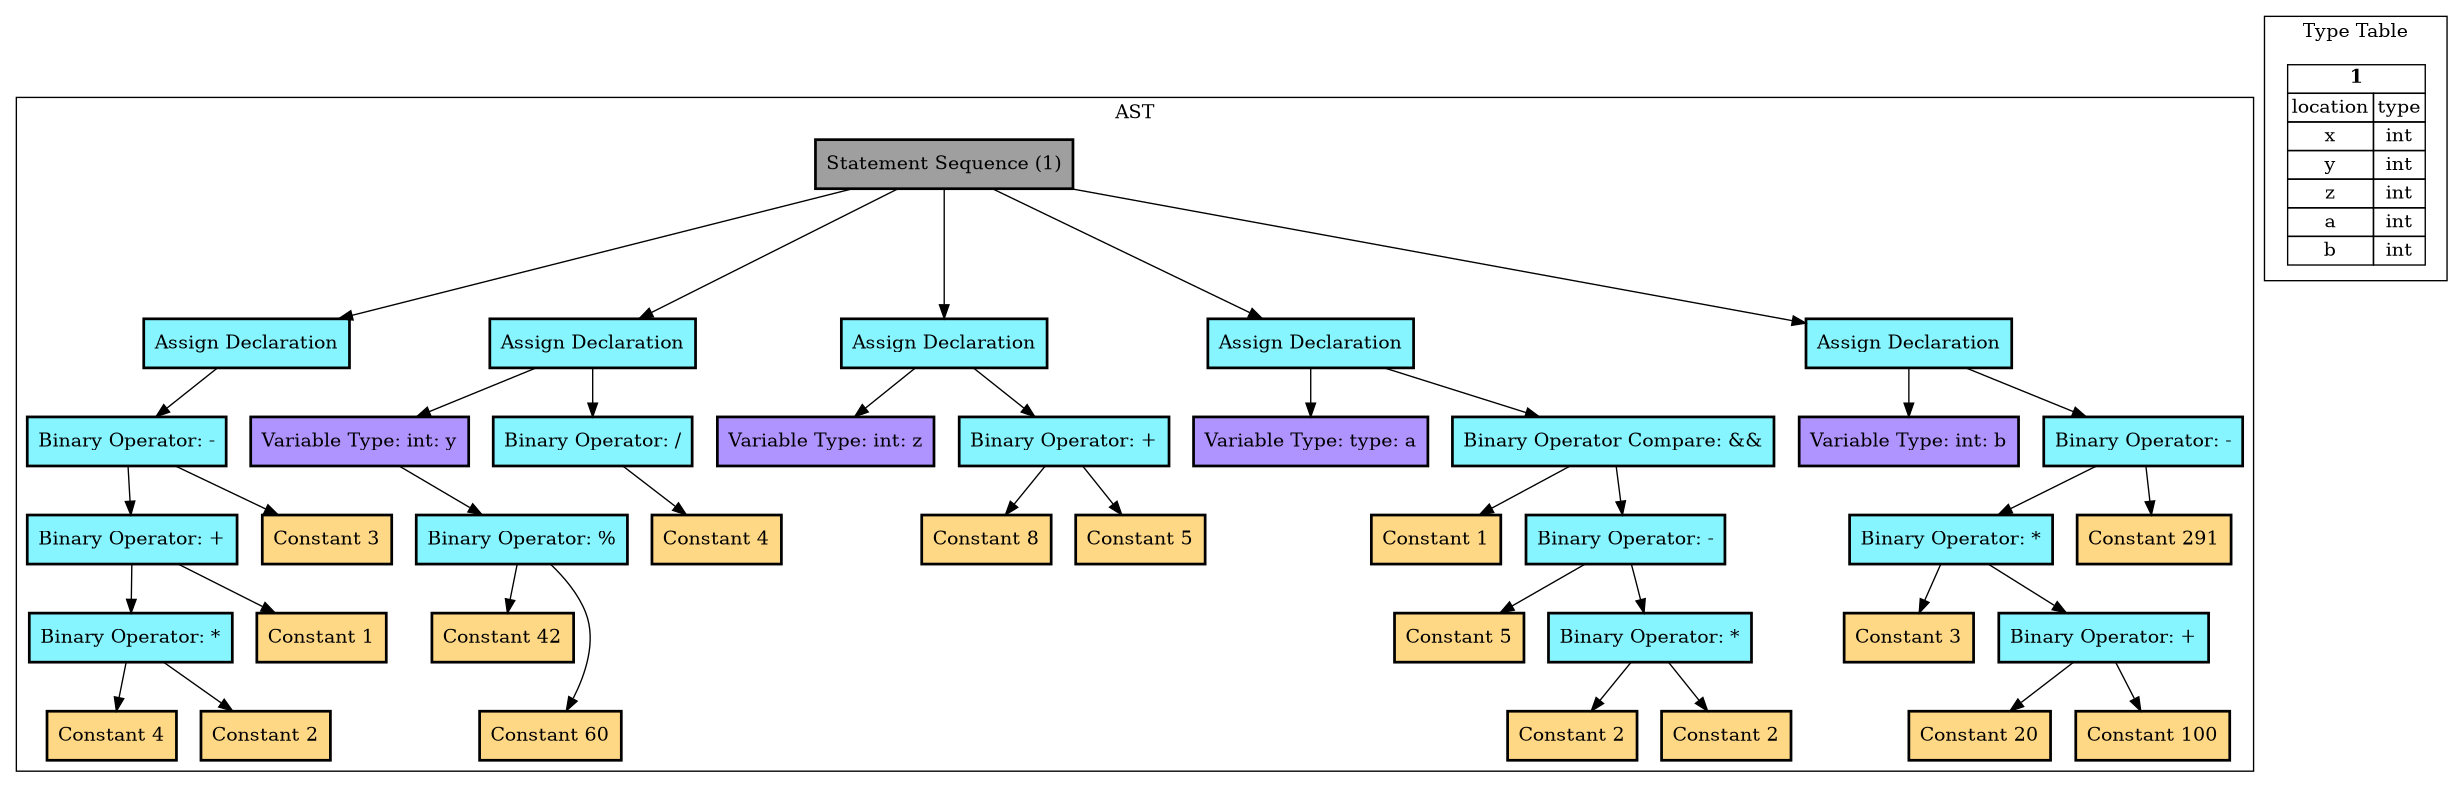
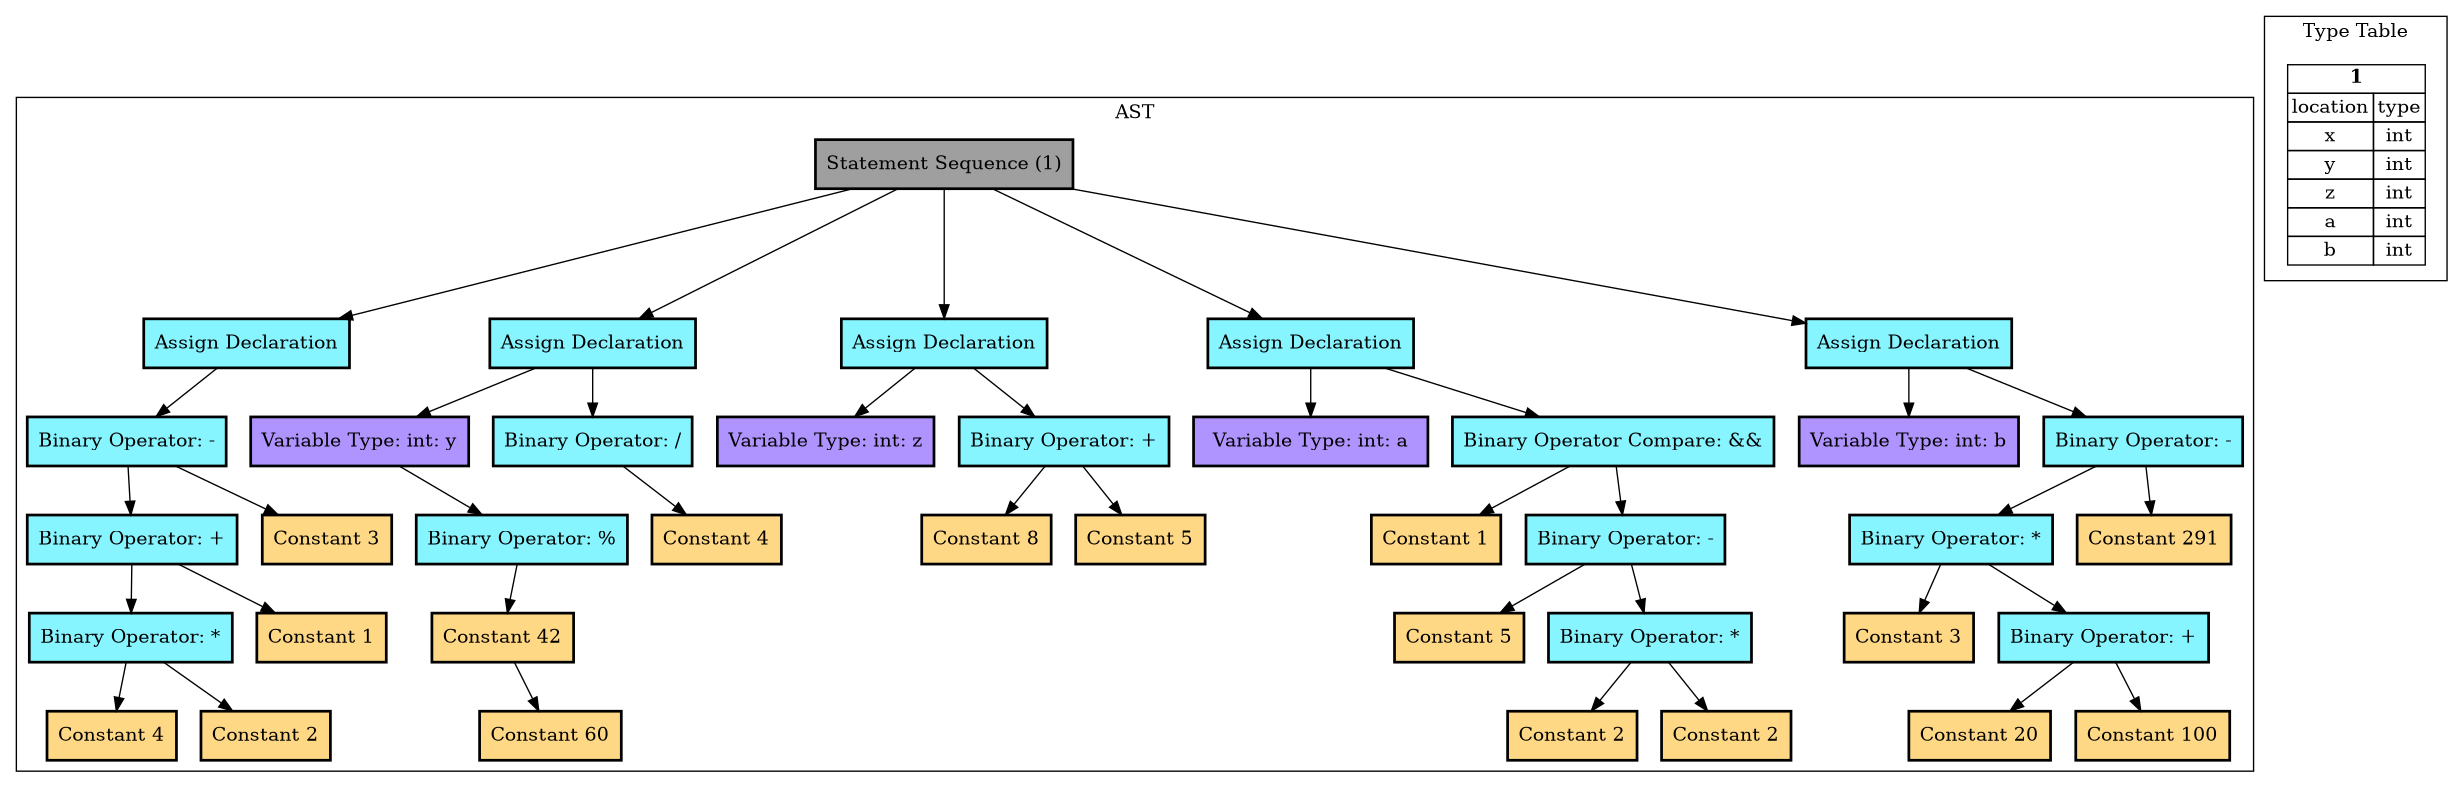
(1311, 441) -> (1311, 441)
(589, 627) -> (524, 681)
